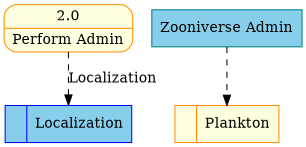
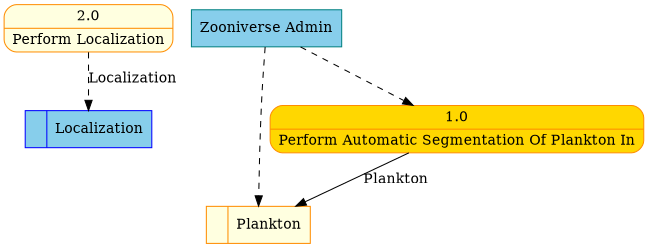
(68, 40) -> (89, 40)
none -> (457, 129)
